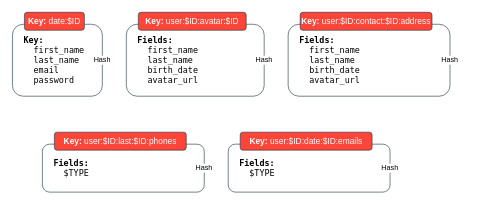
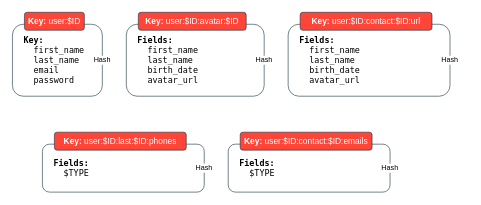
(54, 21) -> (54, 21)
(366, 21) -> (366, 21)
(306, 141) -> (306, 141)
